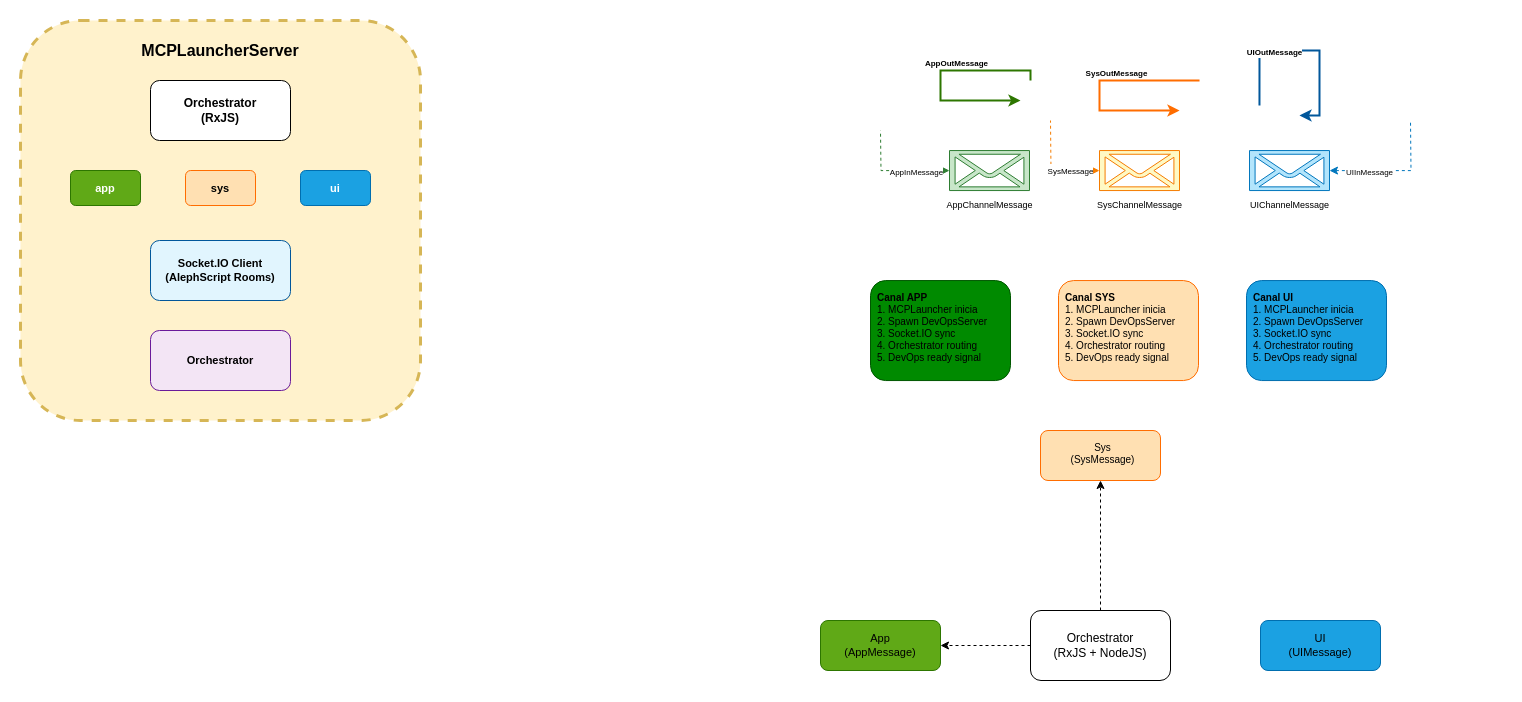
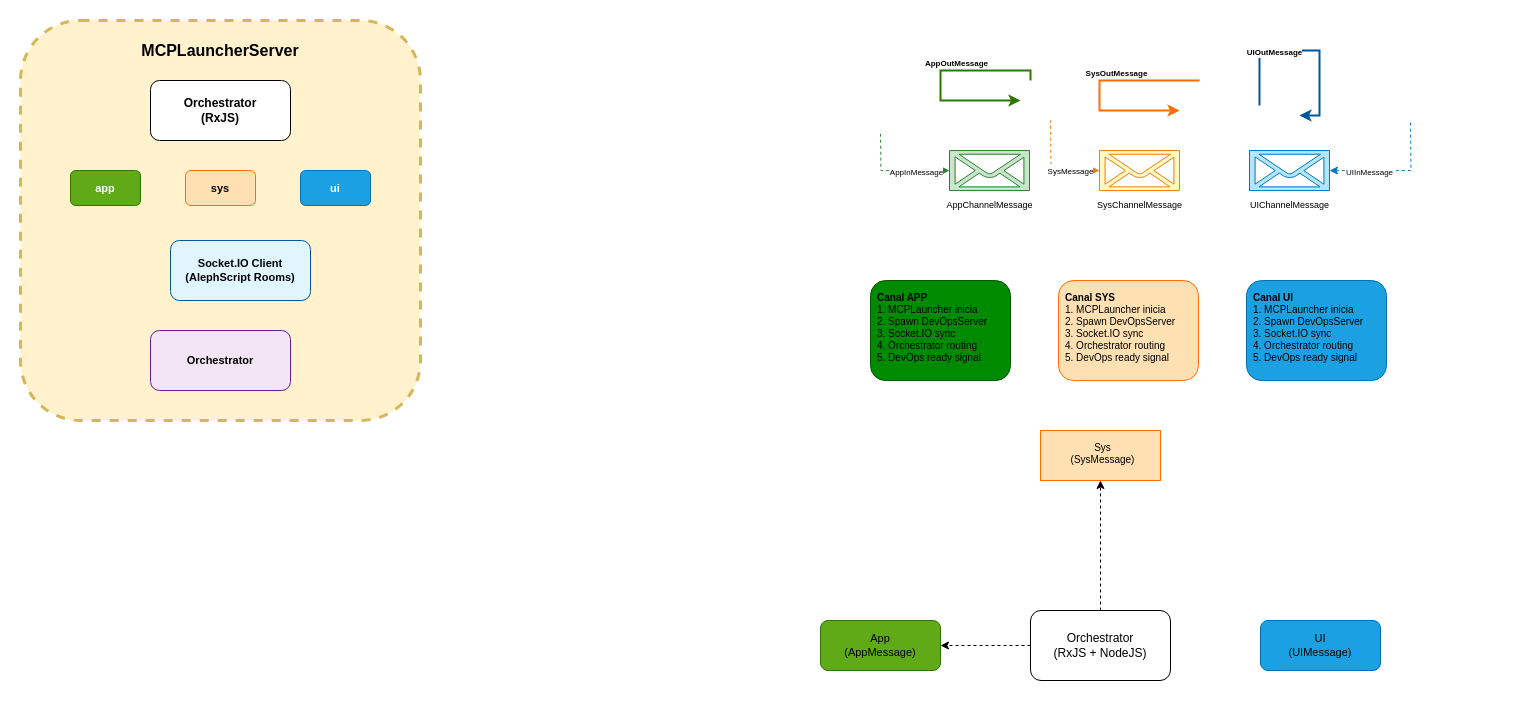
(221, 271) -> (241, 271)
(1101, 456) -> (1101, 456)
